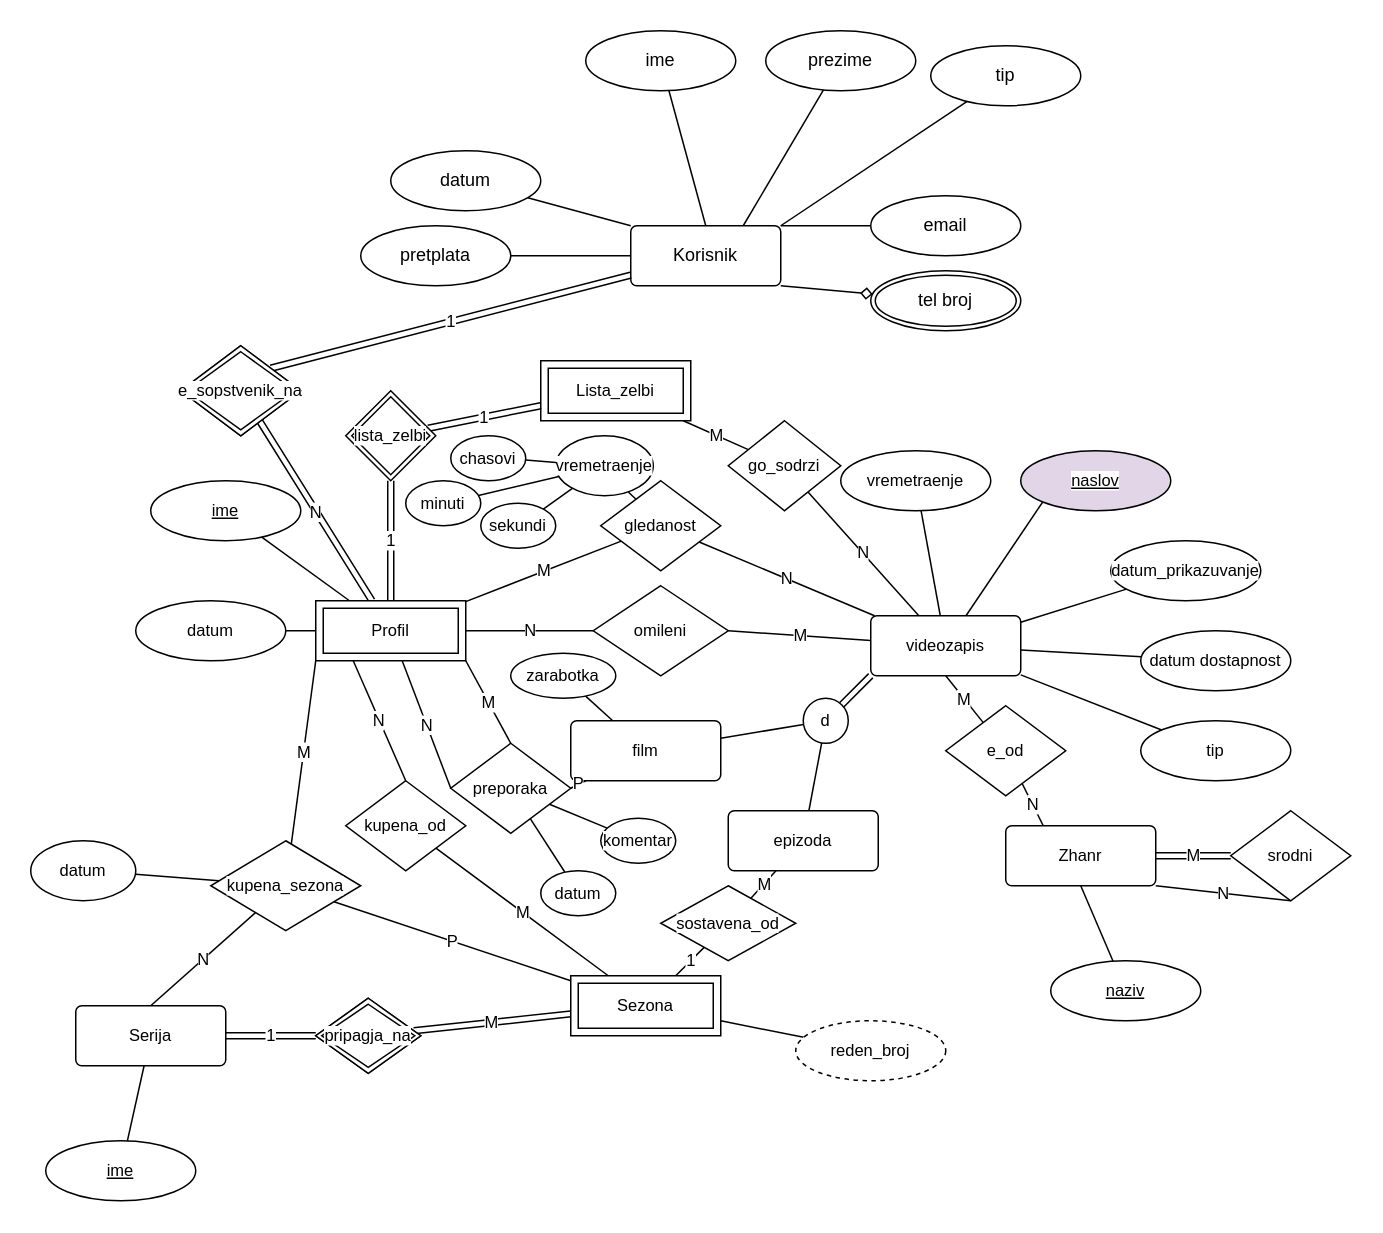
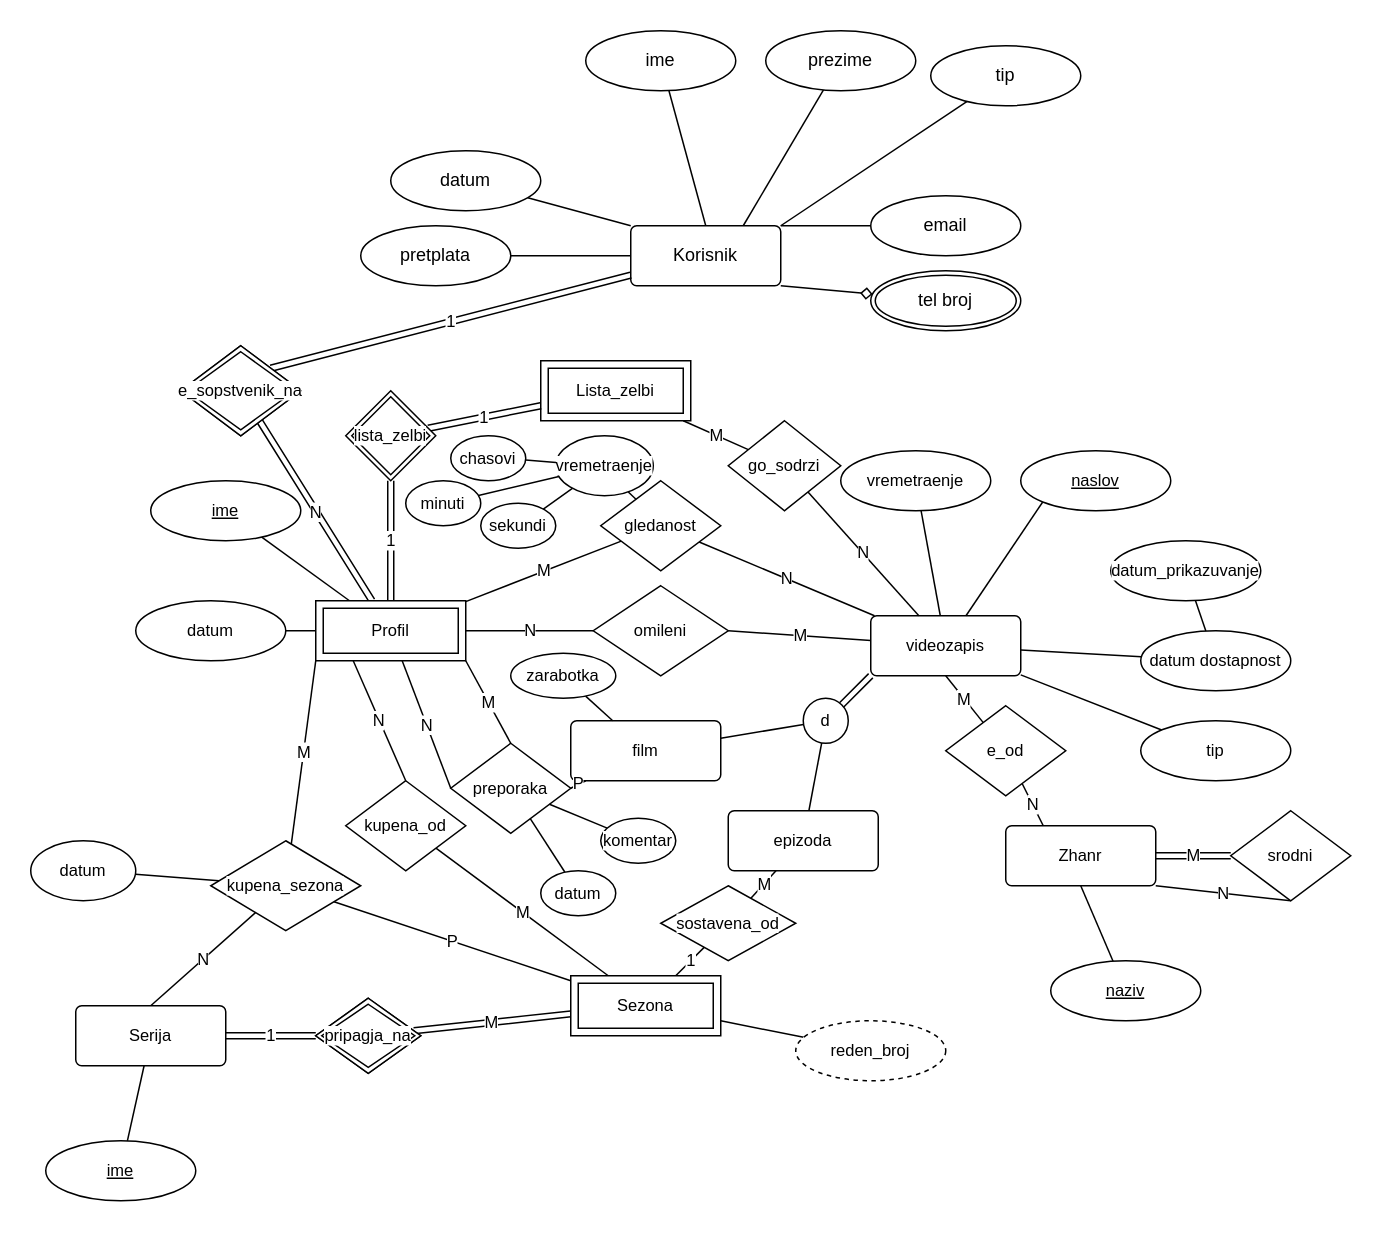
(1096, 481) -> (1096, 481)
(1074, 606) -> (1201, 616)
